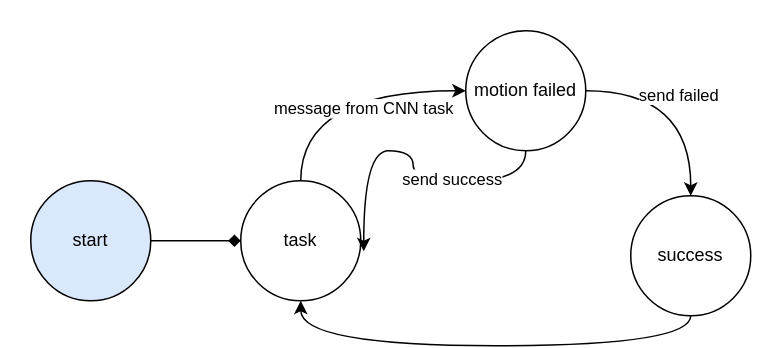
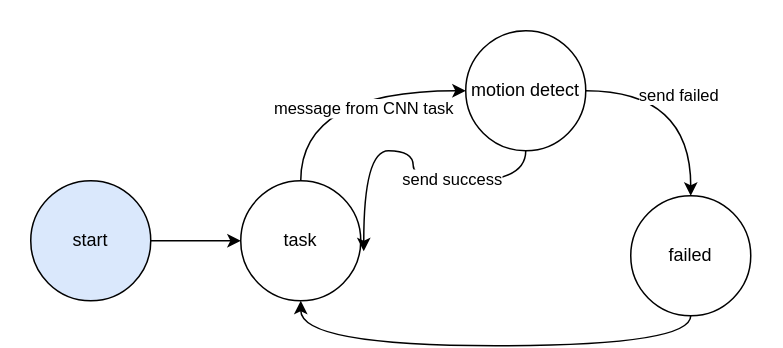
(526, 91) -> (526, 91)
(228, 241) -> (229, 241)
(691, 256) -> (691, 256)
